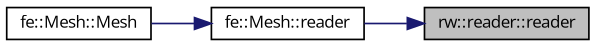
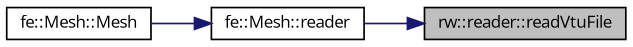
(507, 23) -> (525, 23)
